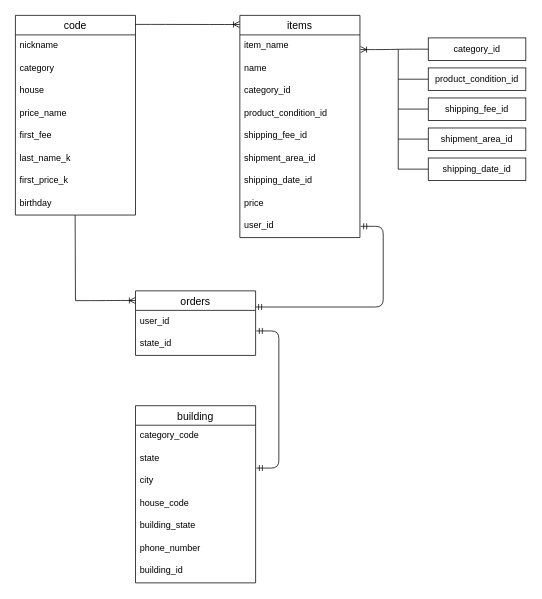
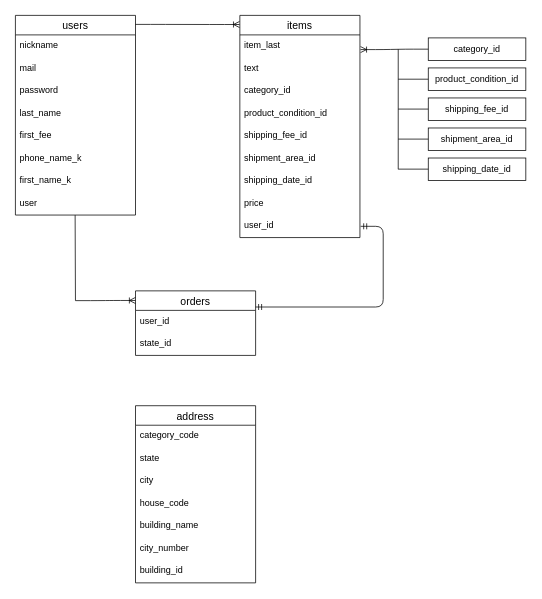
(75, 26) -> (75, 26)
(265, 45) -> (264, 45)
(40, 68) -> (27, 68)
(254, 68) -> (254, 68)
(32, 90) -> (40, 90)
(44, 113) -> (41, 113)
(46, 158) -> (50, 158)
(50, 180) -> (49, 180)
(38, 203) -> (30, 203)
(279, 399) -> none
(195, 416) -> (195, 416)
(171, 525) -> (169, 525)
(170, 548) -> (166, 548)
